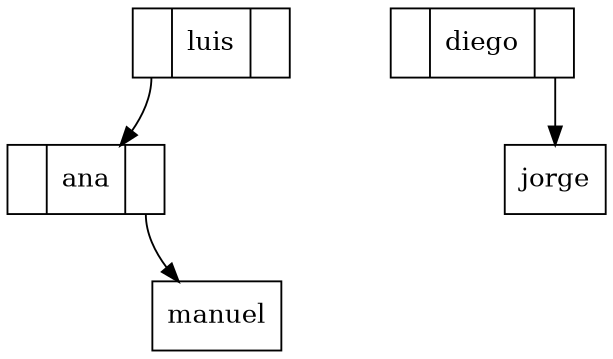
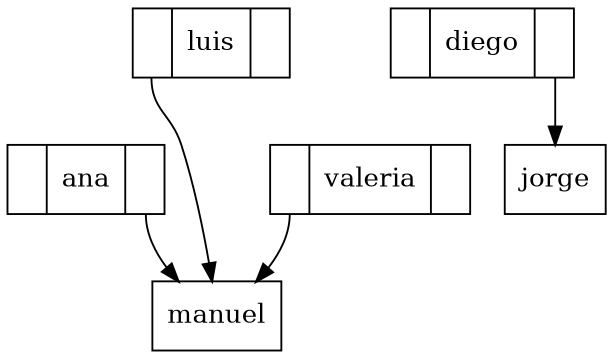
(146, 106) -> (188, 167)
none -> (370, 179)
